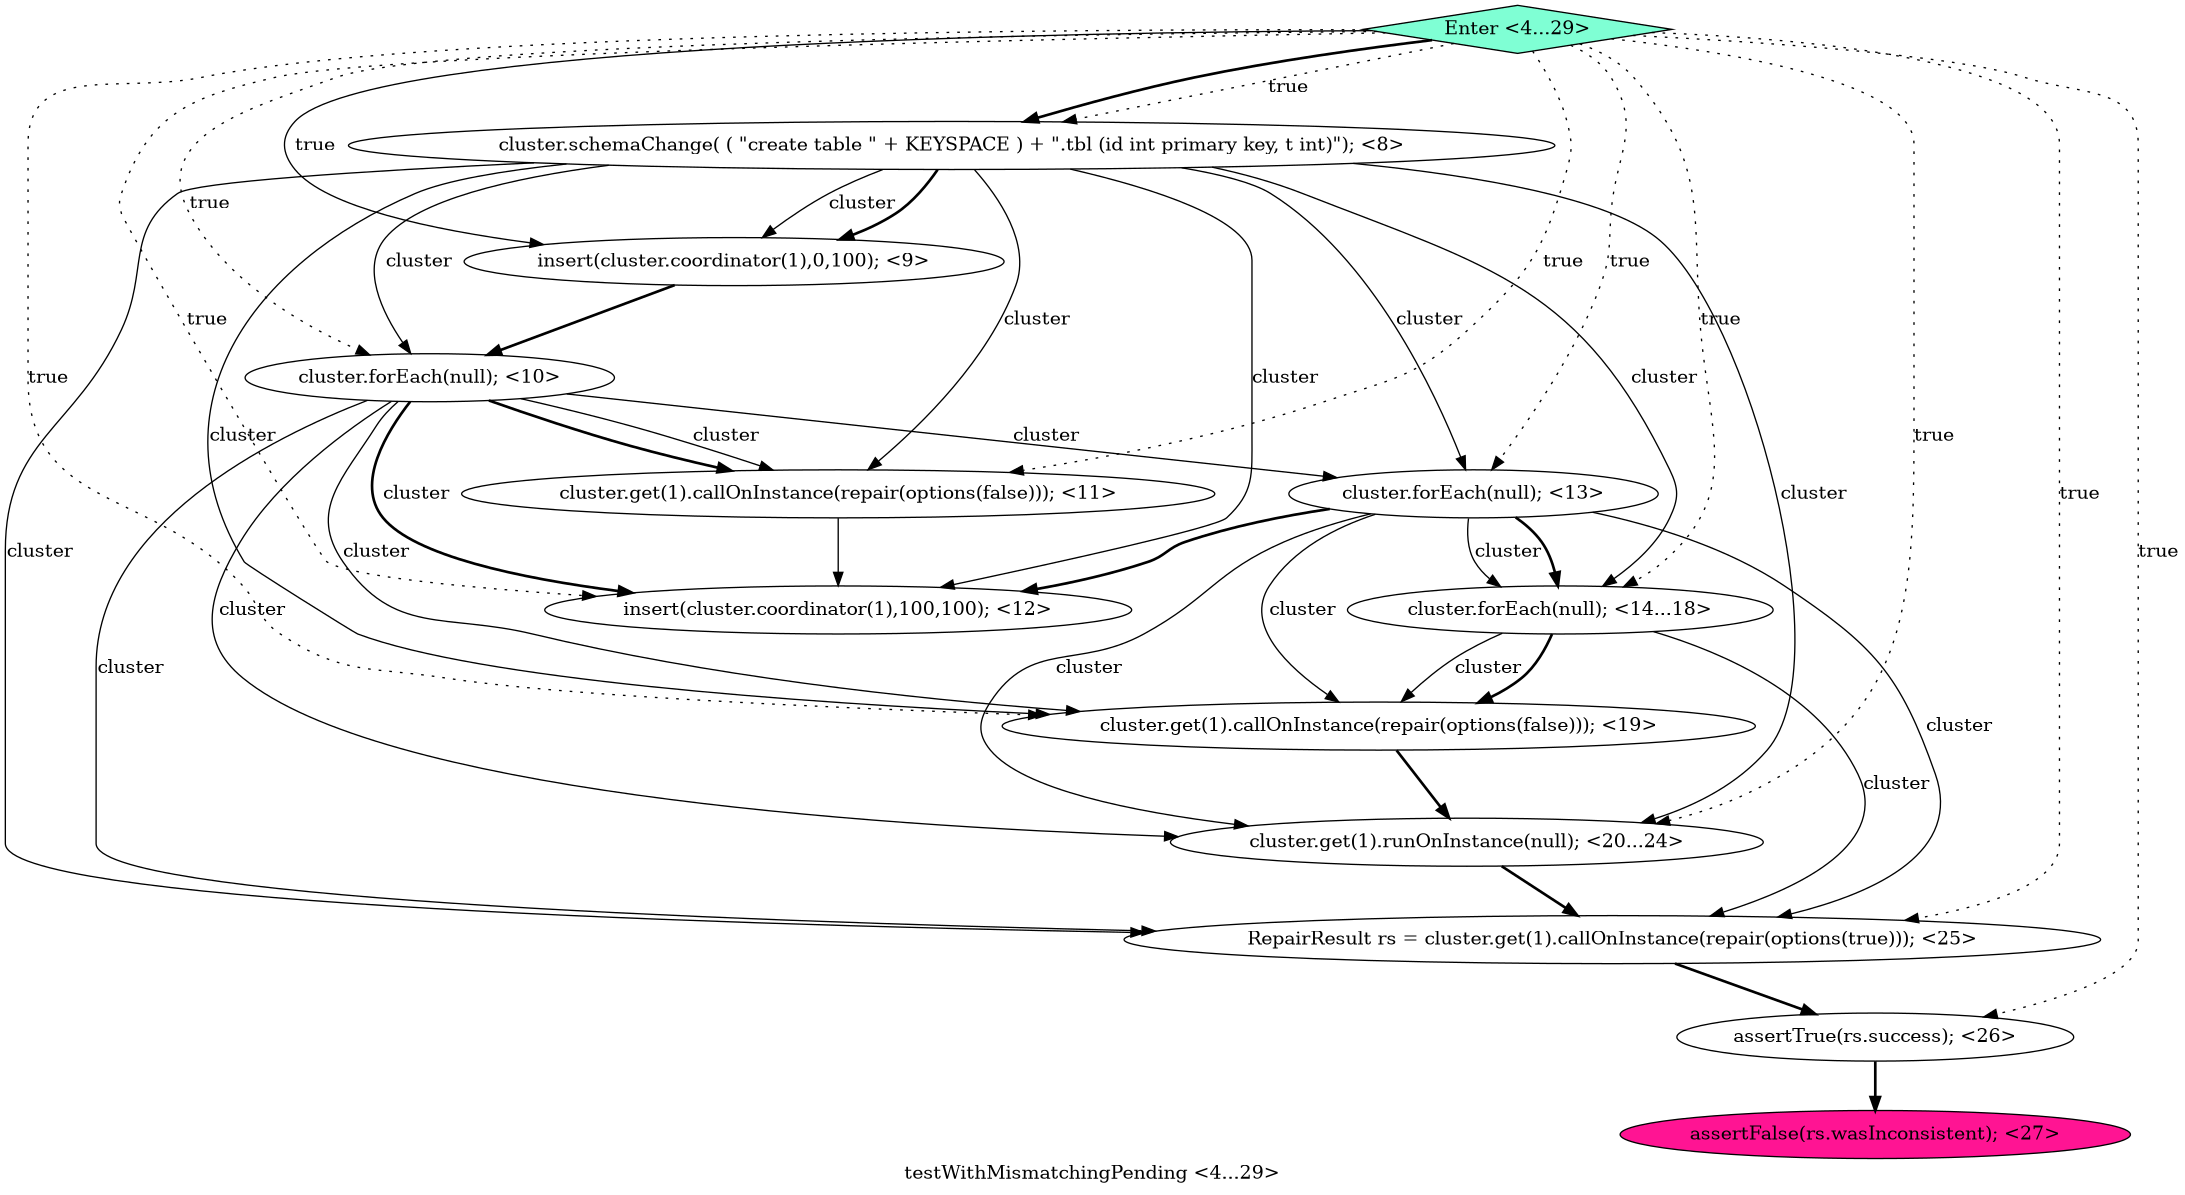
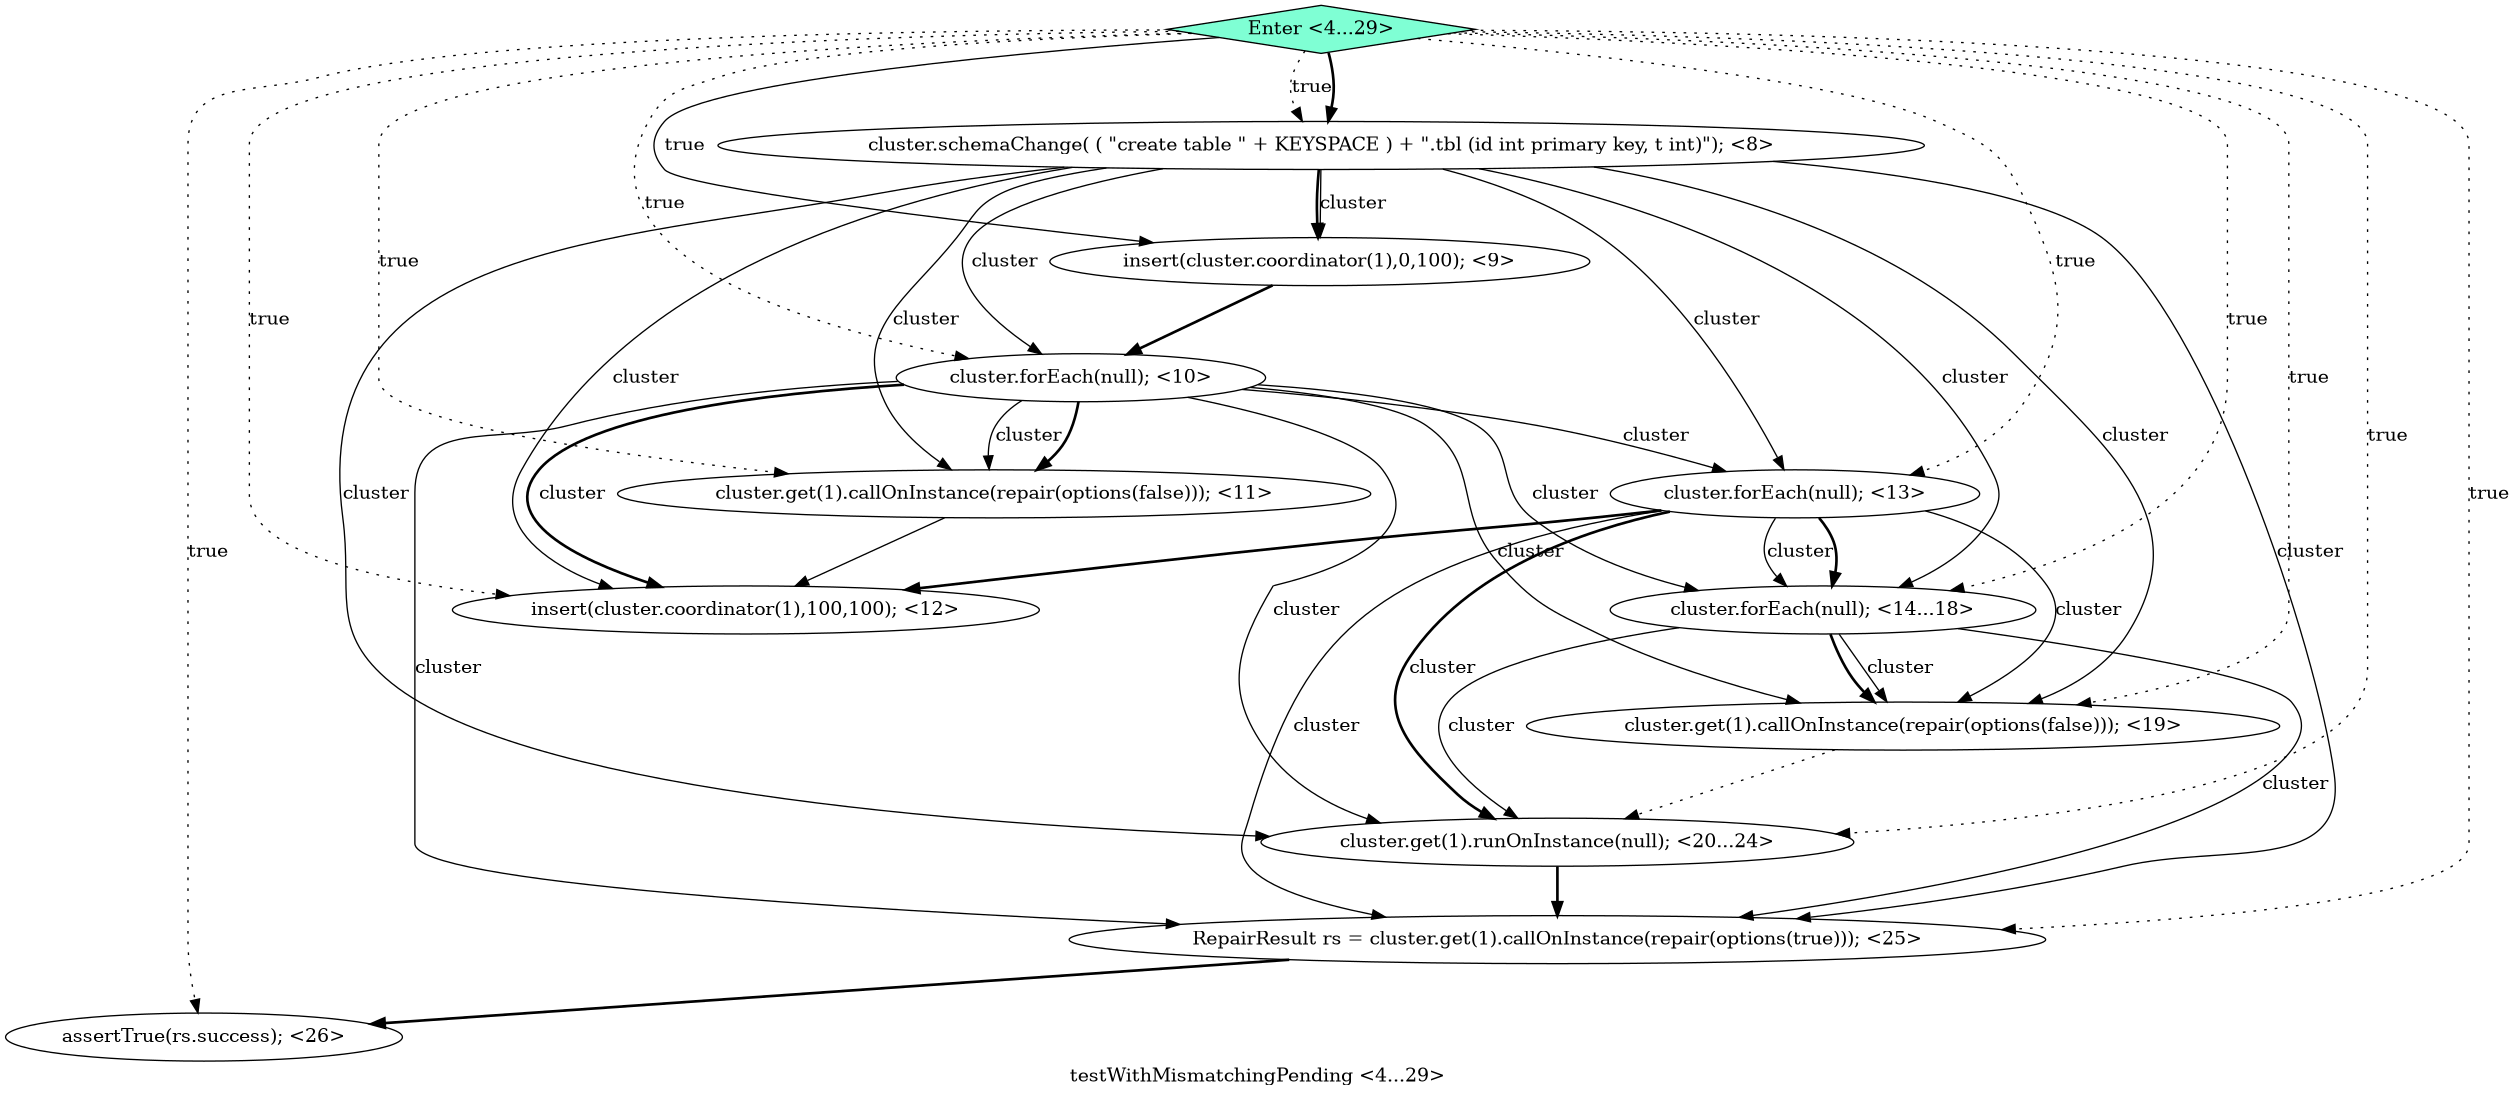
none -> (1496, 445)
(1036, 664) -> (1447, 615)
none -> (1493, 673)
(1419, 779) -> (1736, 782)
(1875, 1135) -> none
